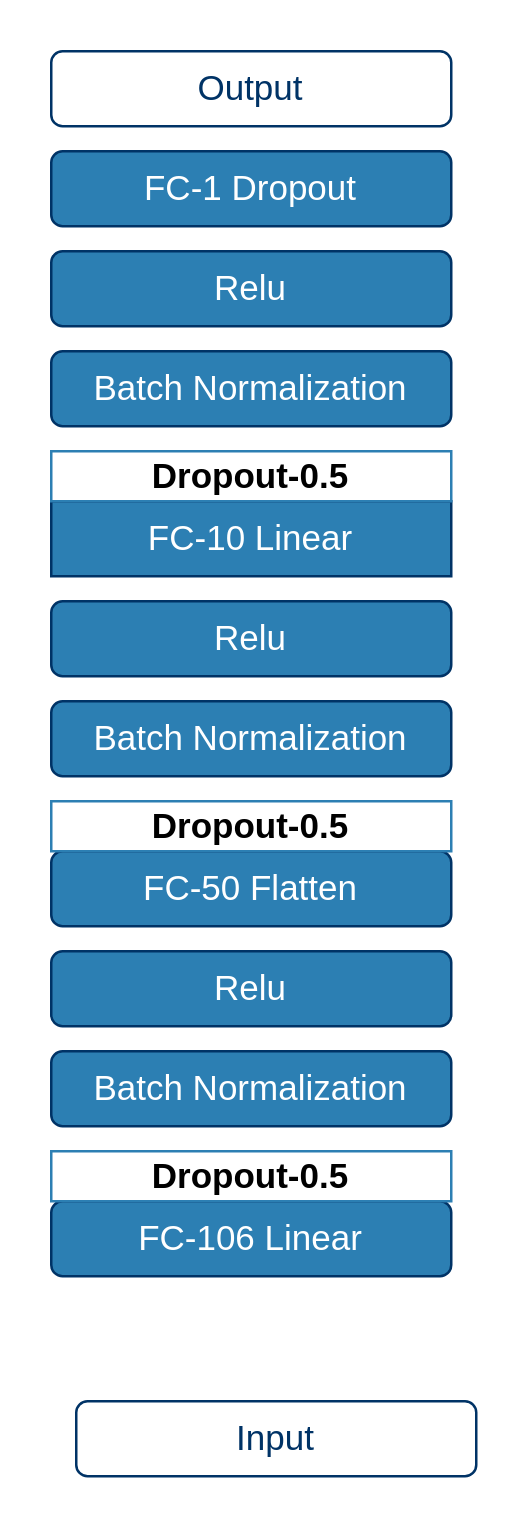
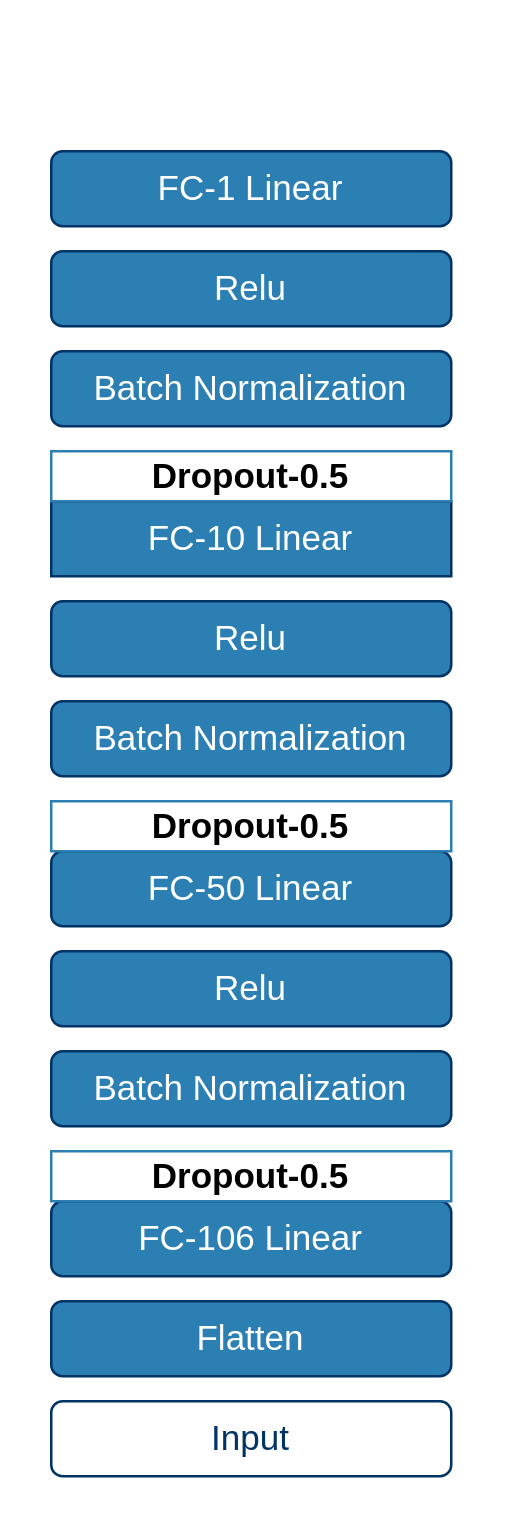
(251, 89) -> none
(251, 189) -> (251, 189)
(251, 889) -> (251, 889)
none -> (251, 1339)
(276, 1439) -> (251, 1439)
